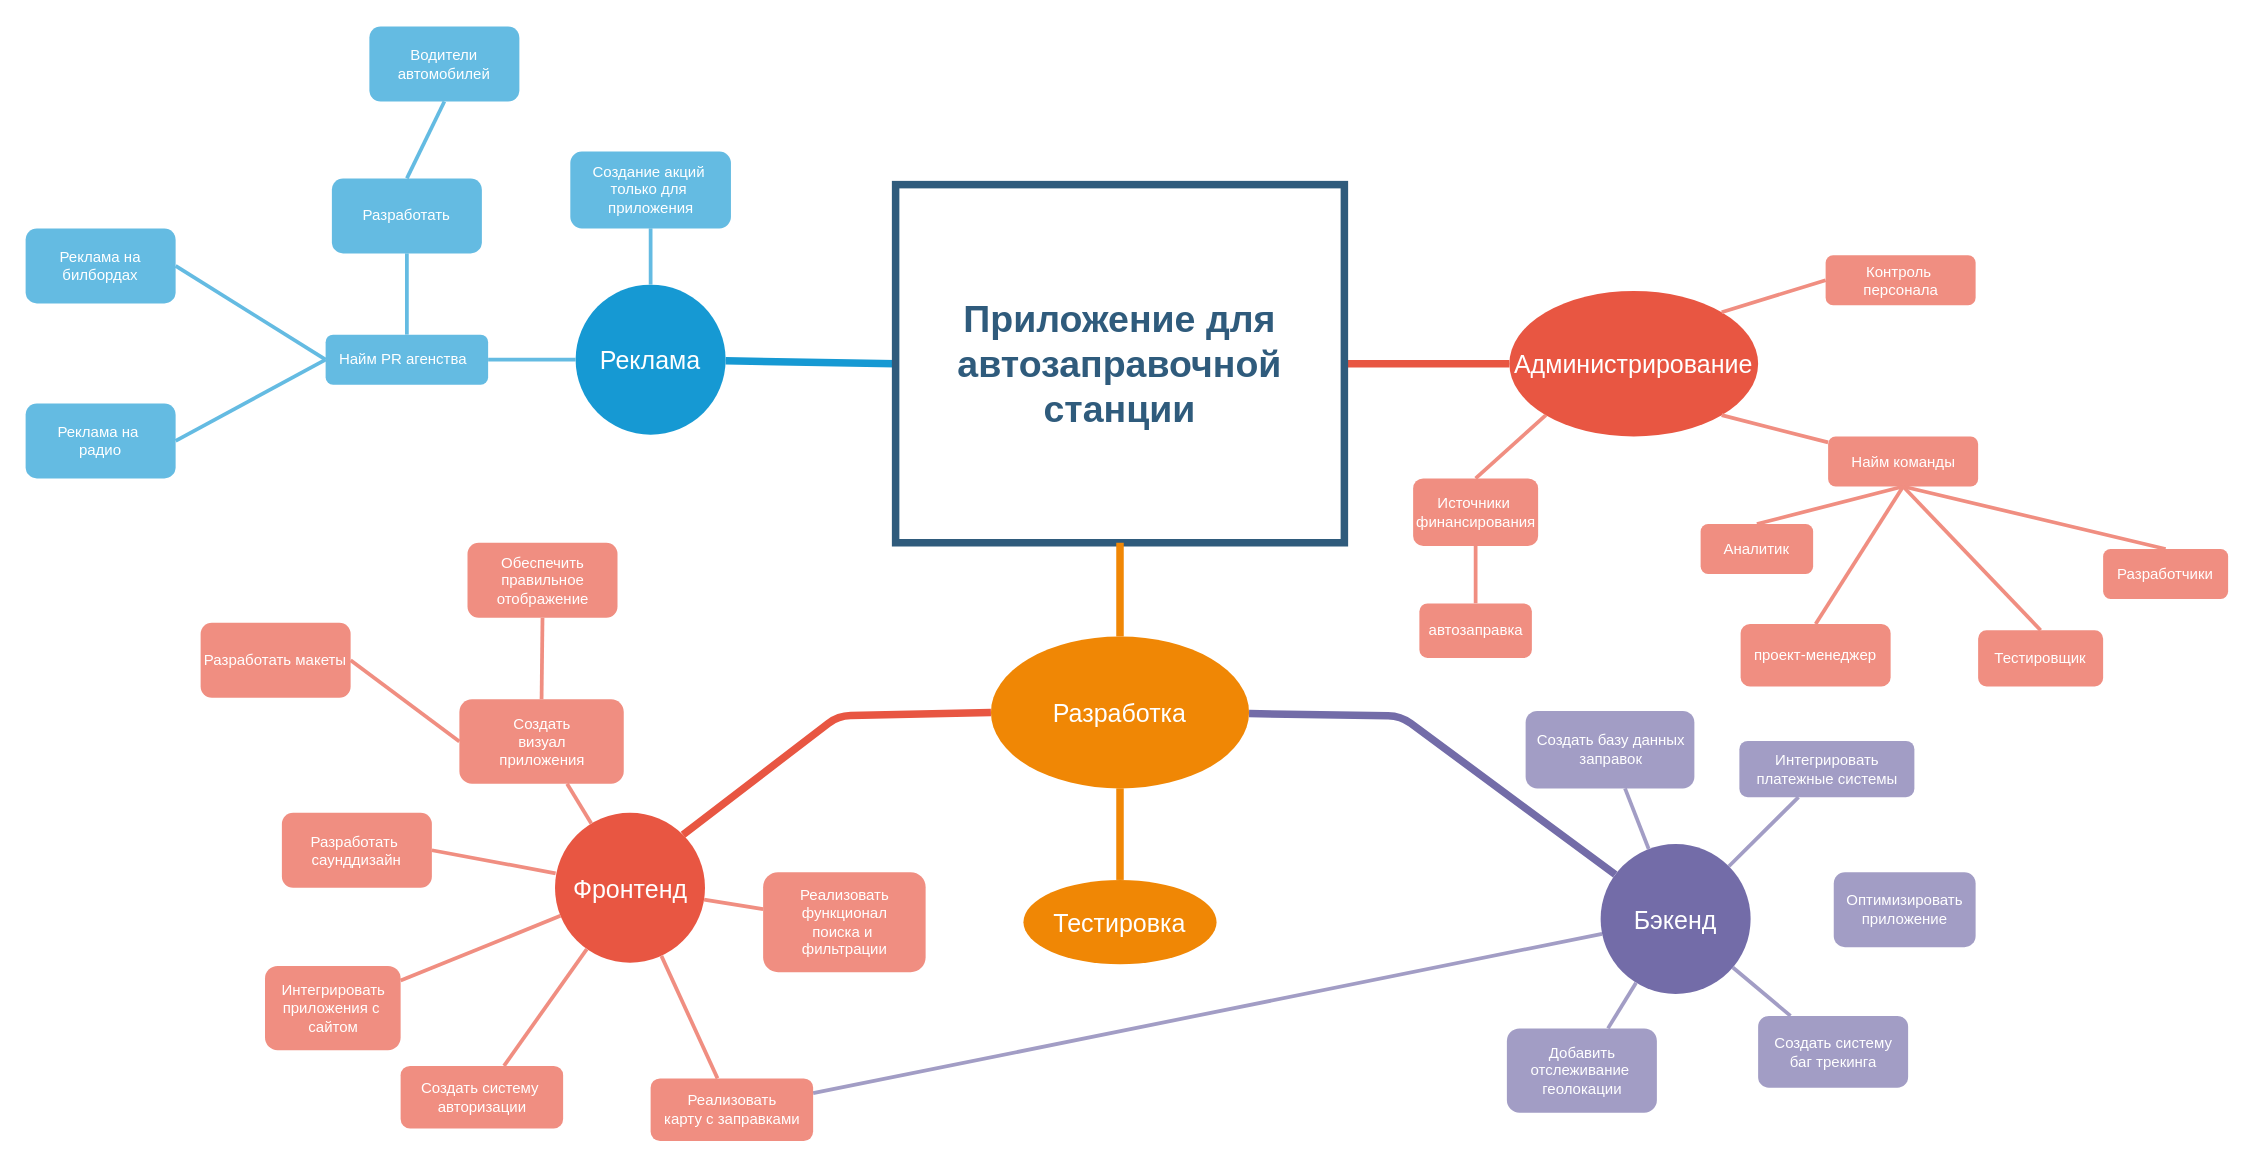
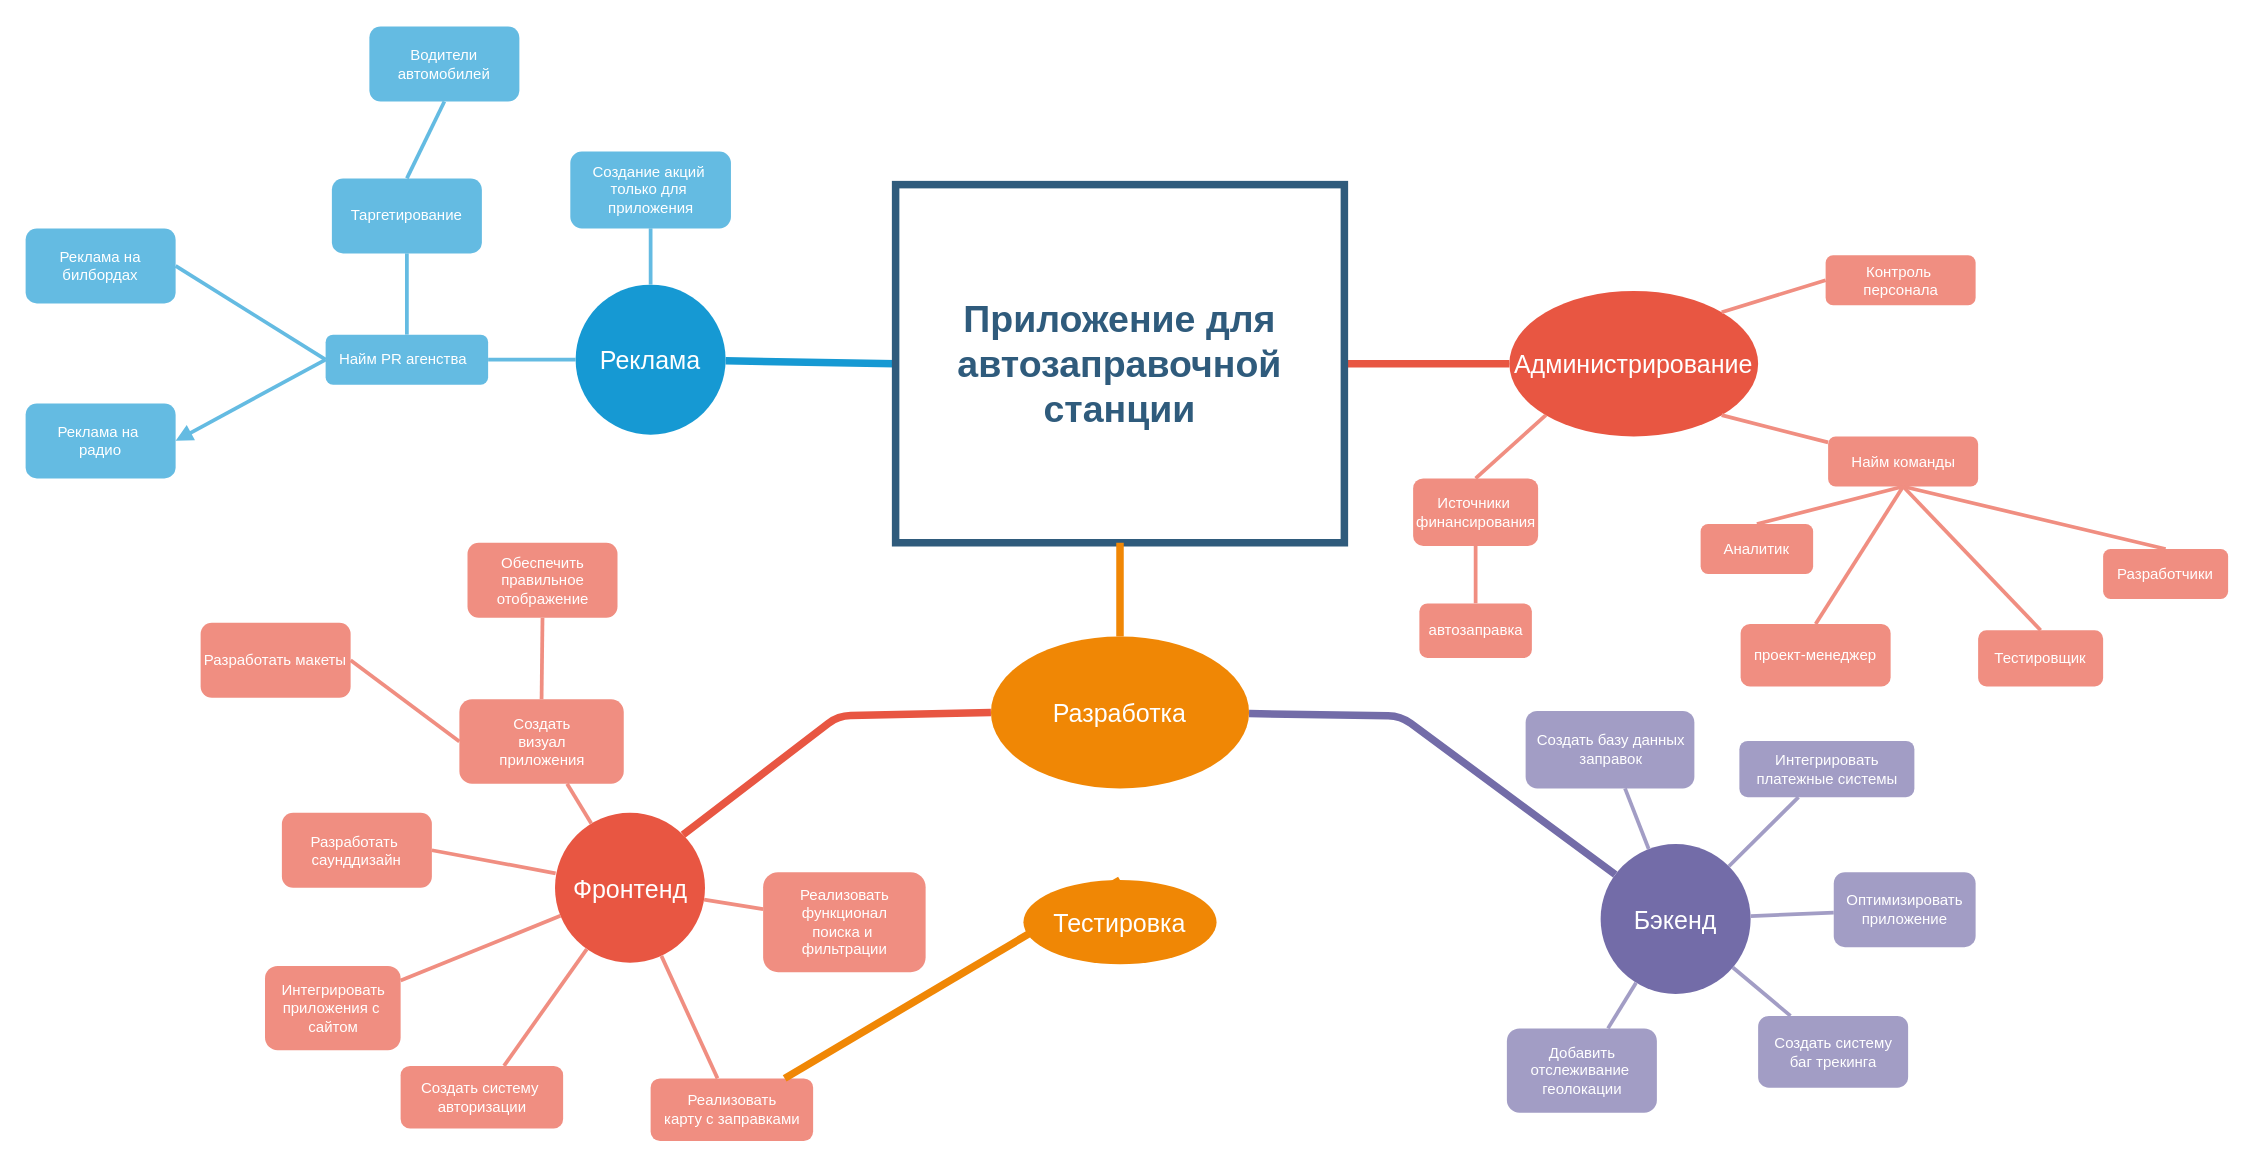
(407, 216) -> (407, 216)
(184, 436) -> (191, 432)
(1120, 834) -> (908, 1005)
(1208, 1013) -> (1792, 914)
